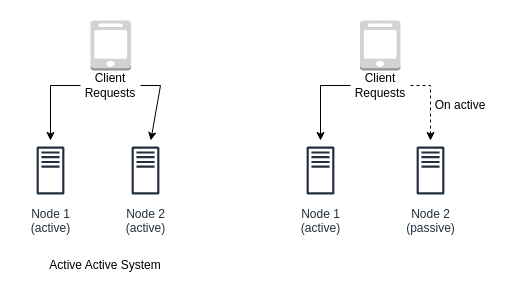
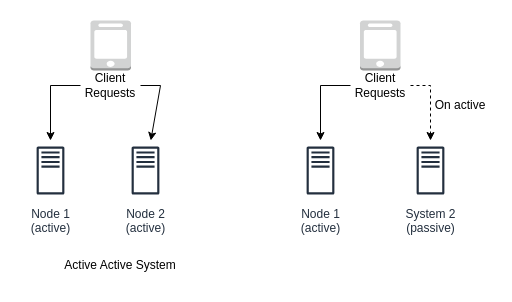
(431, 222) -> (431, 222)
(106, 266) -> (121, 266)
